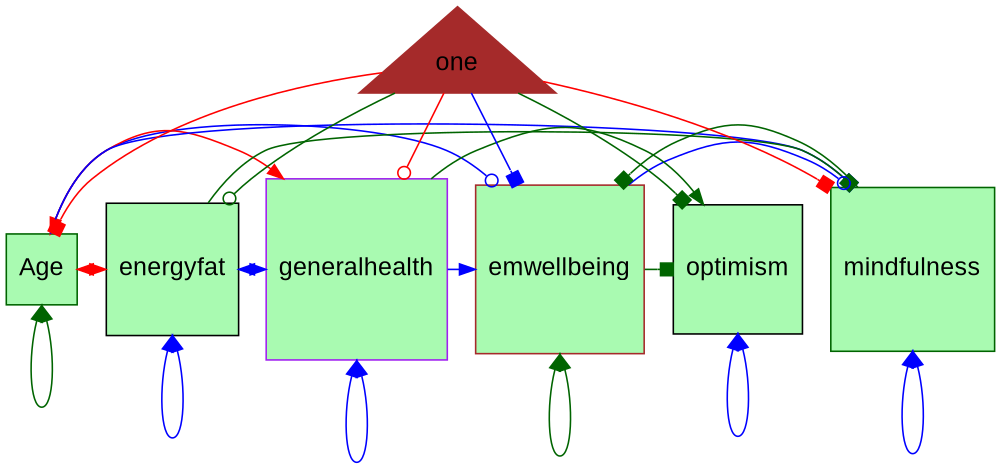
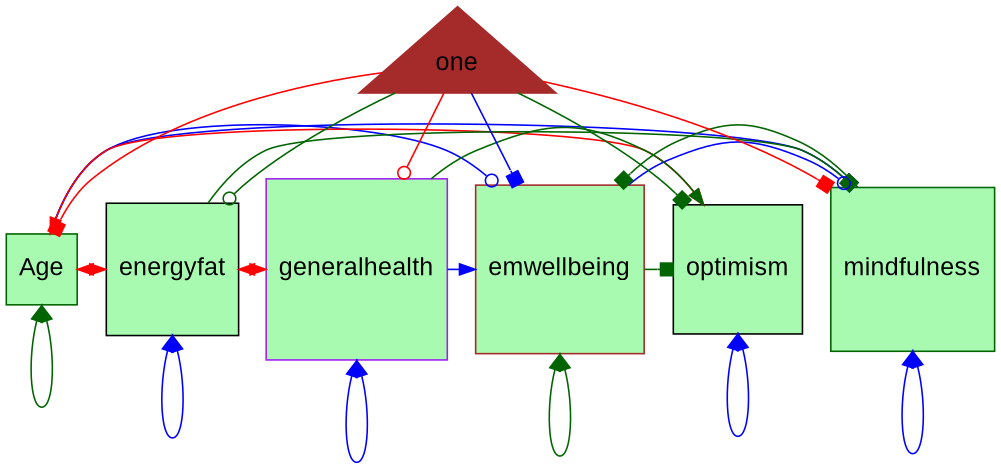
(148, 133) -> (365, 129)
(255, 269) -> (255, 269)
